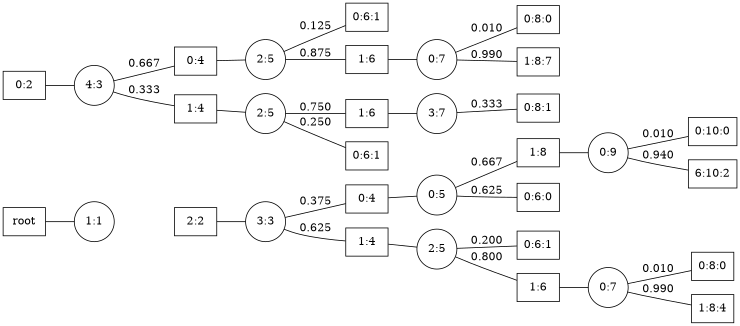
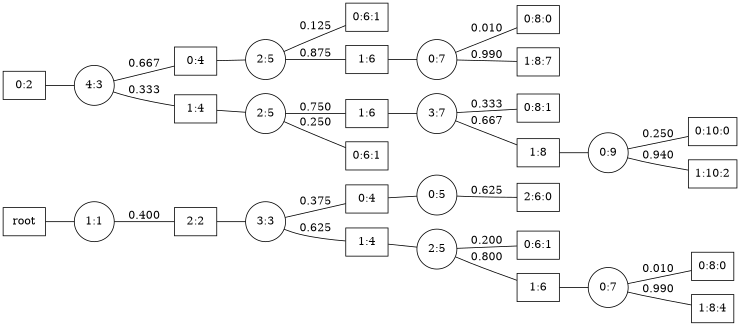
(658, 134) -> (658, 134)
(486, 174) -> (486, 133)
(713, 174) -> (713, 174)
(538, 197) -> (538, 197)
none -> (144, 222)
